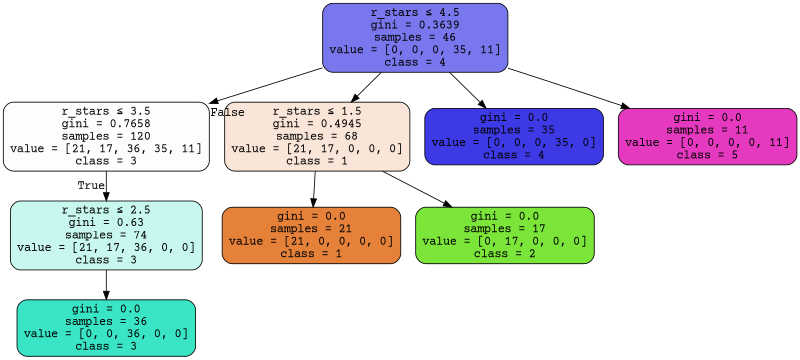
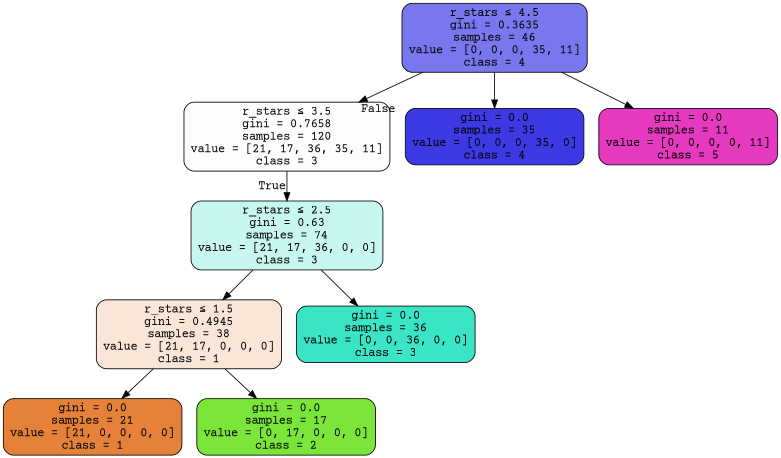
(415, 25) -> (495, 25)
(369, 84) -> (241, 282)
(317, 136) -> (189, 334)
